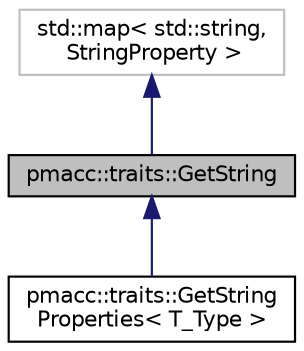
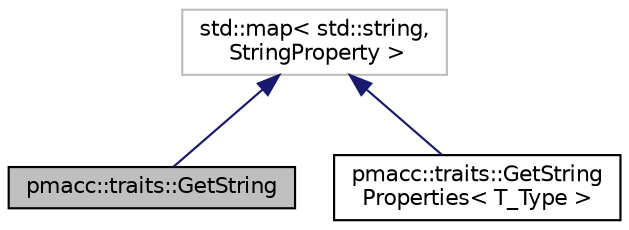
(152, 248) -> (404, 122)
